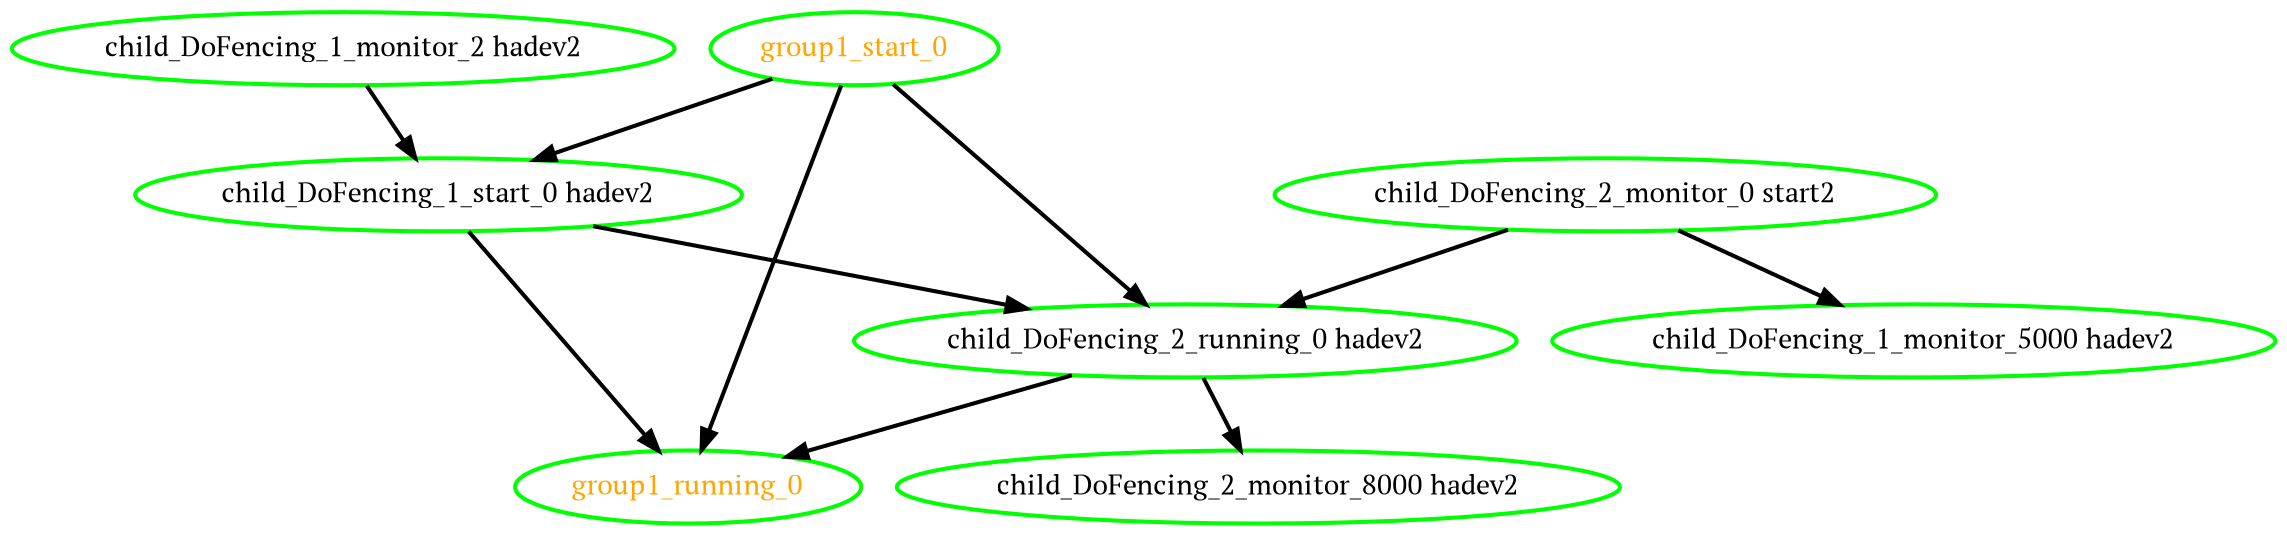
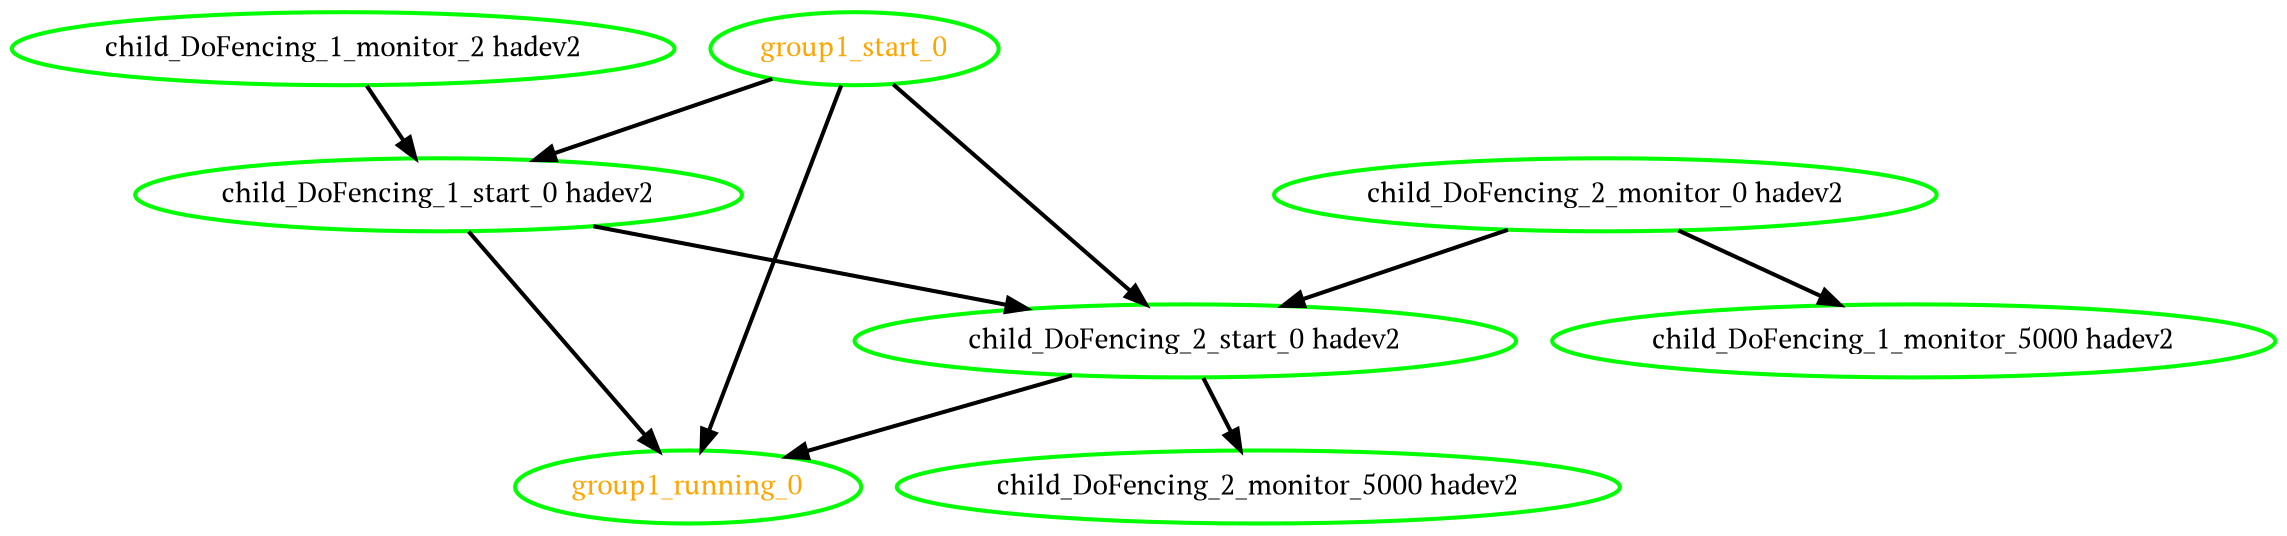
(1605, 195) -> (1605, 195)
(1185, 341) -> (1185, 341)
(1258, 487) -> (1258, 487)
